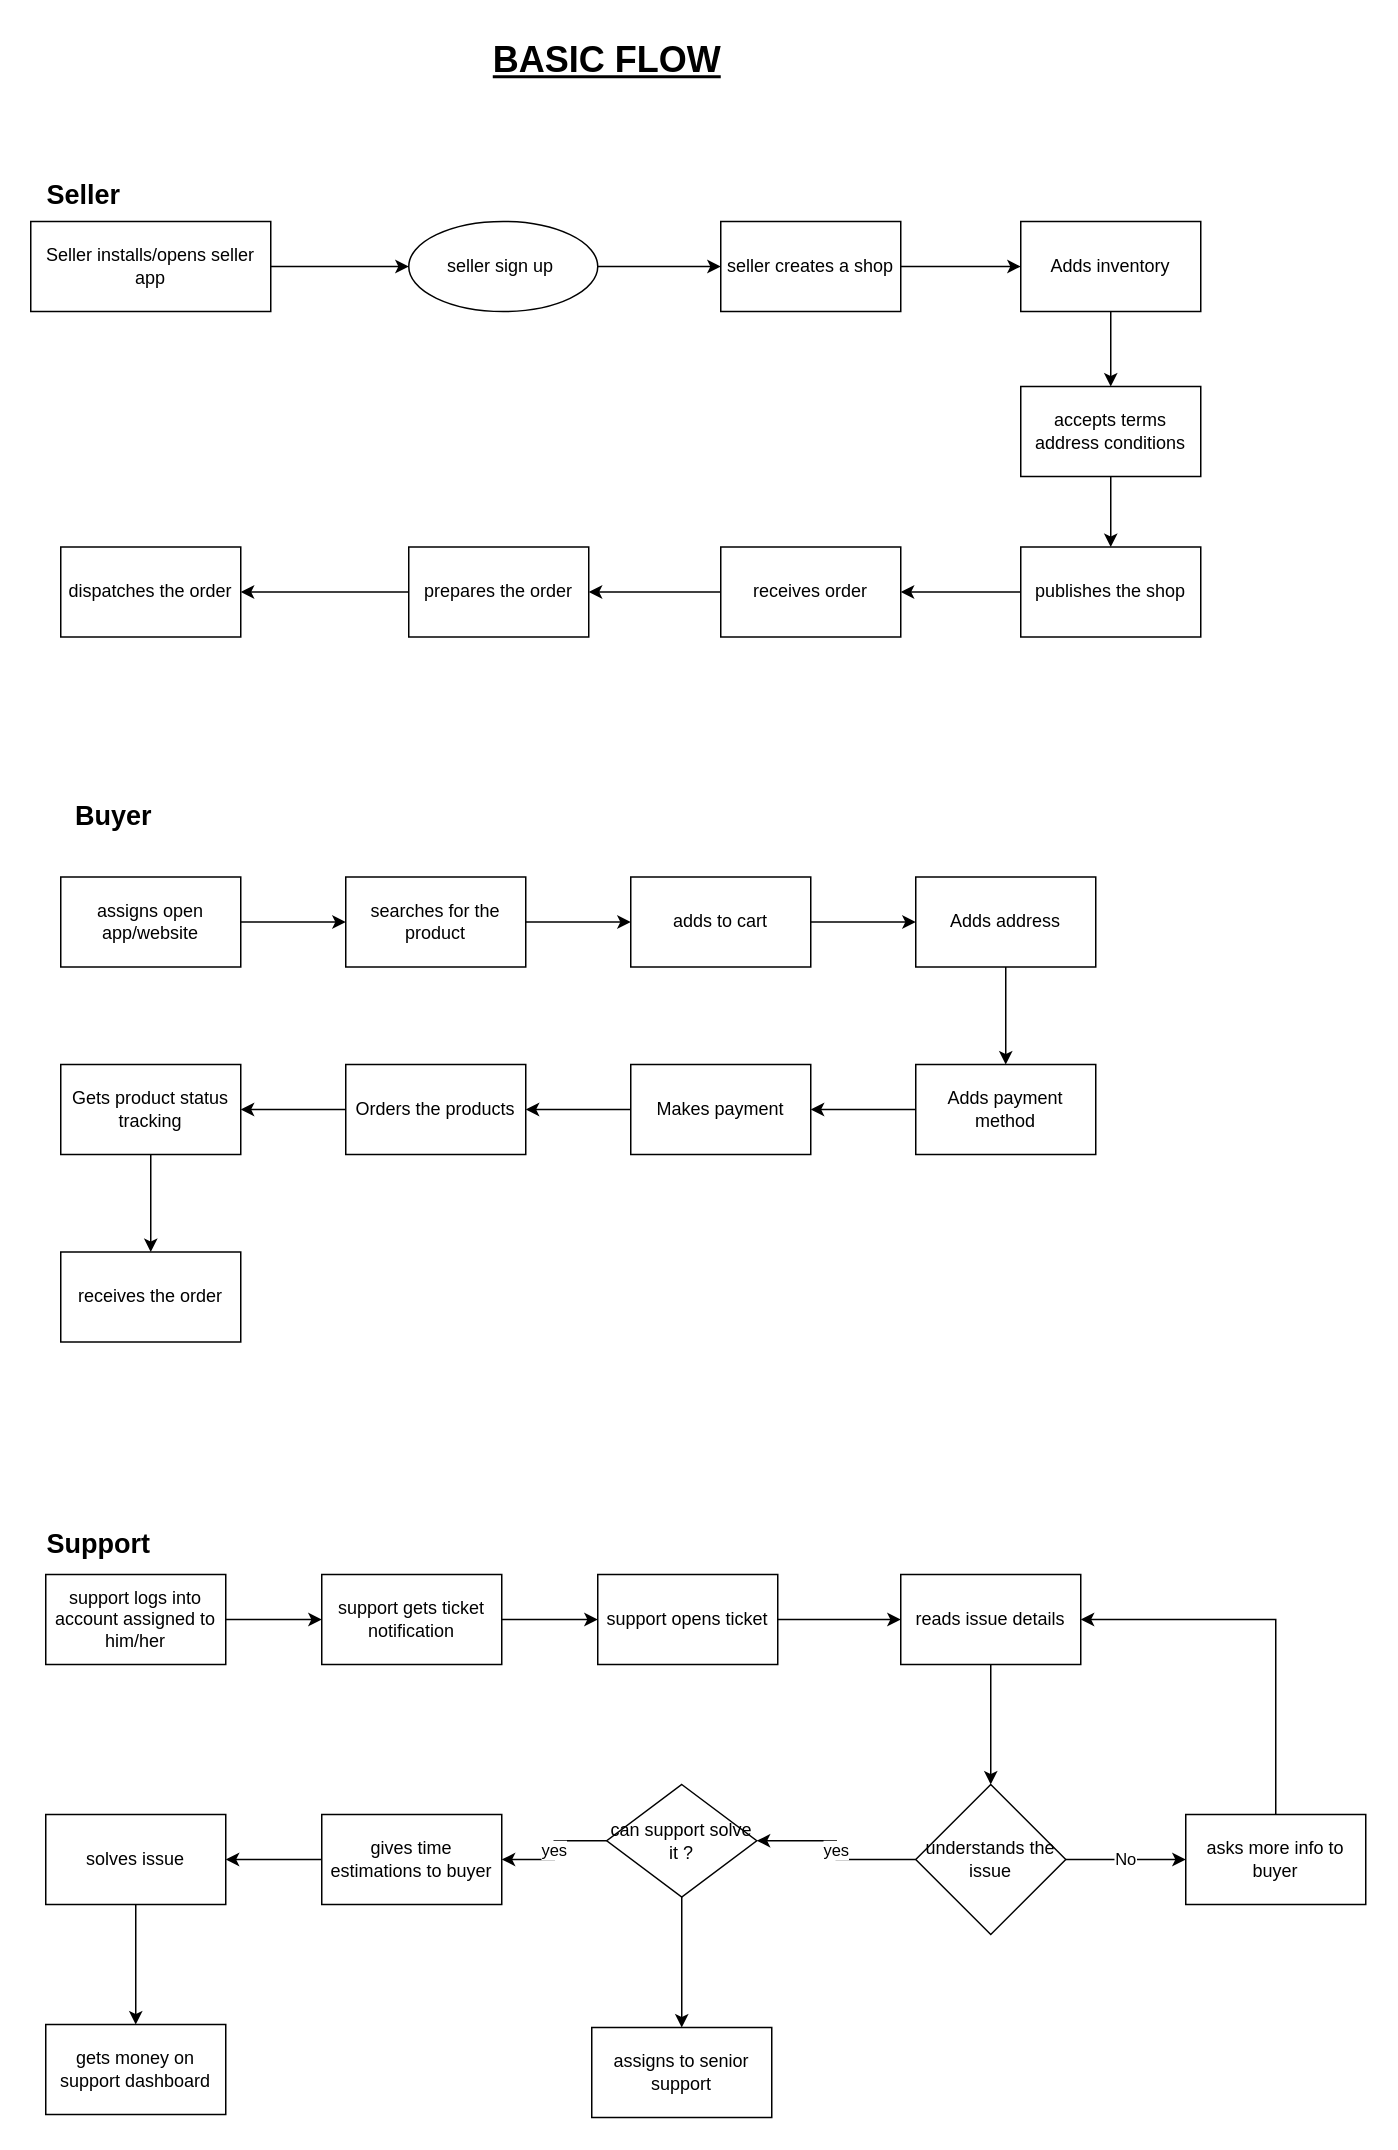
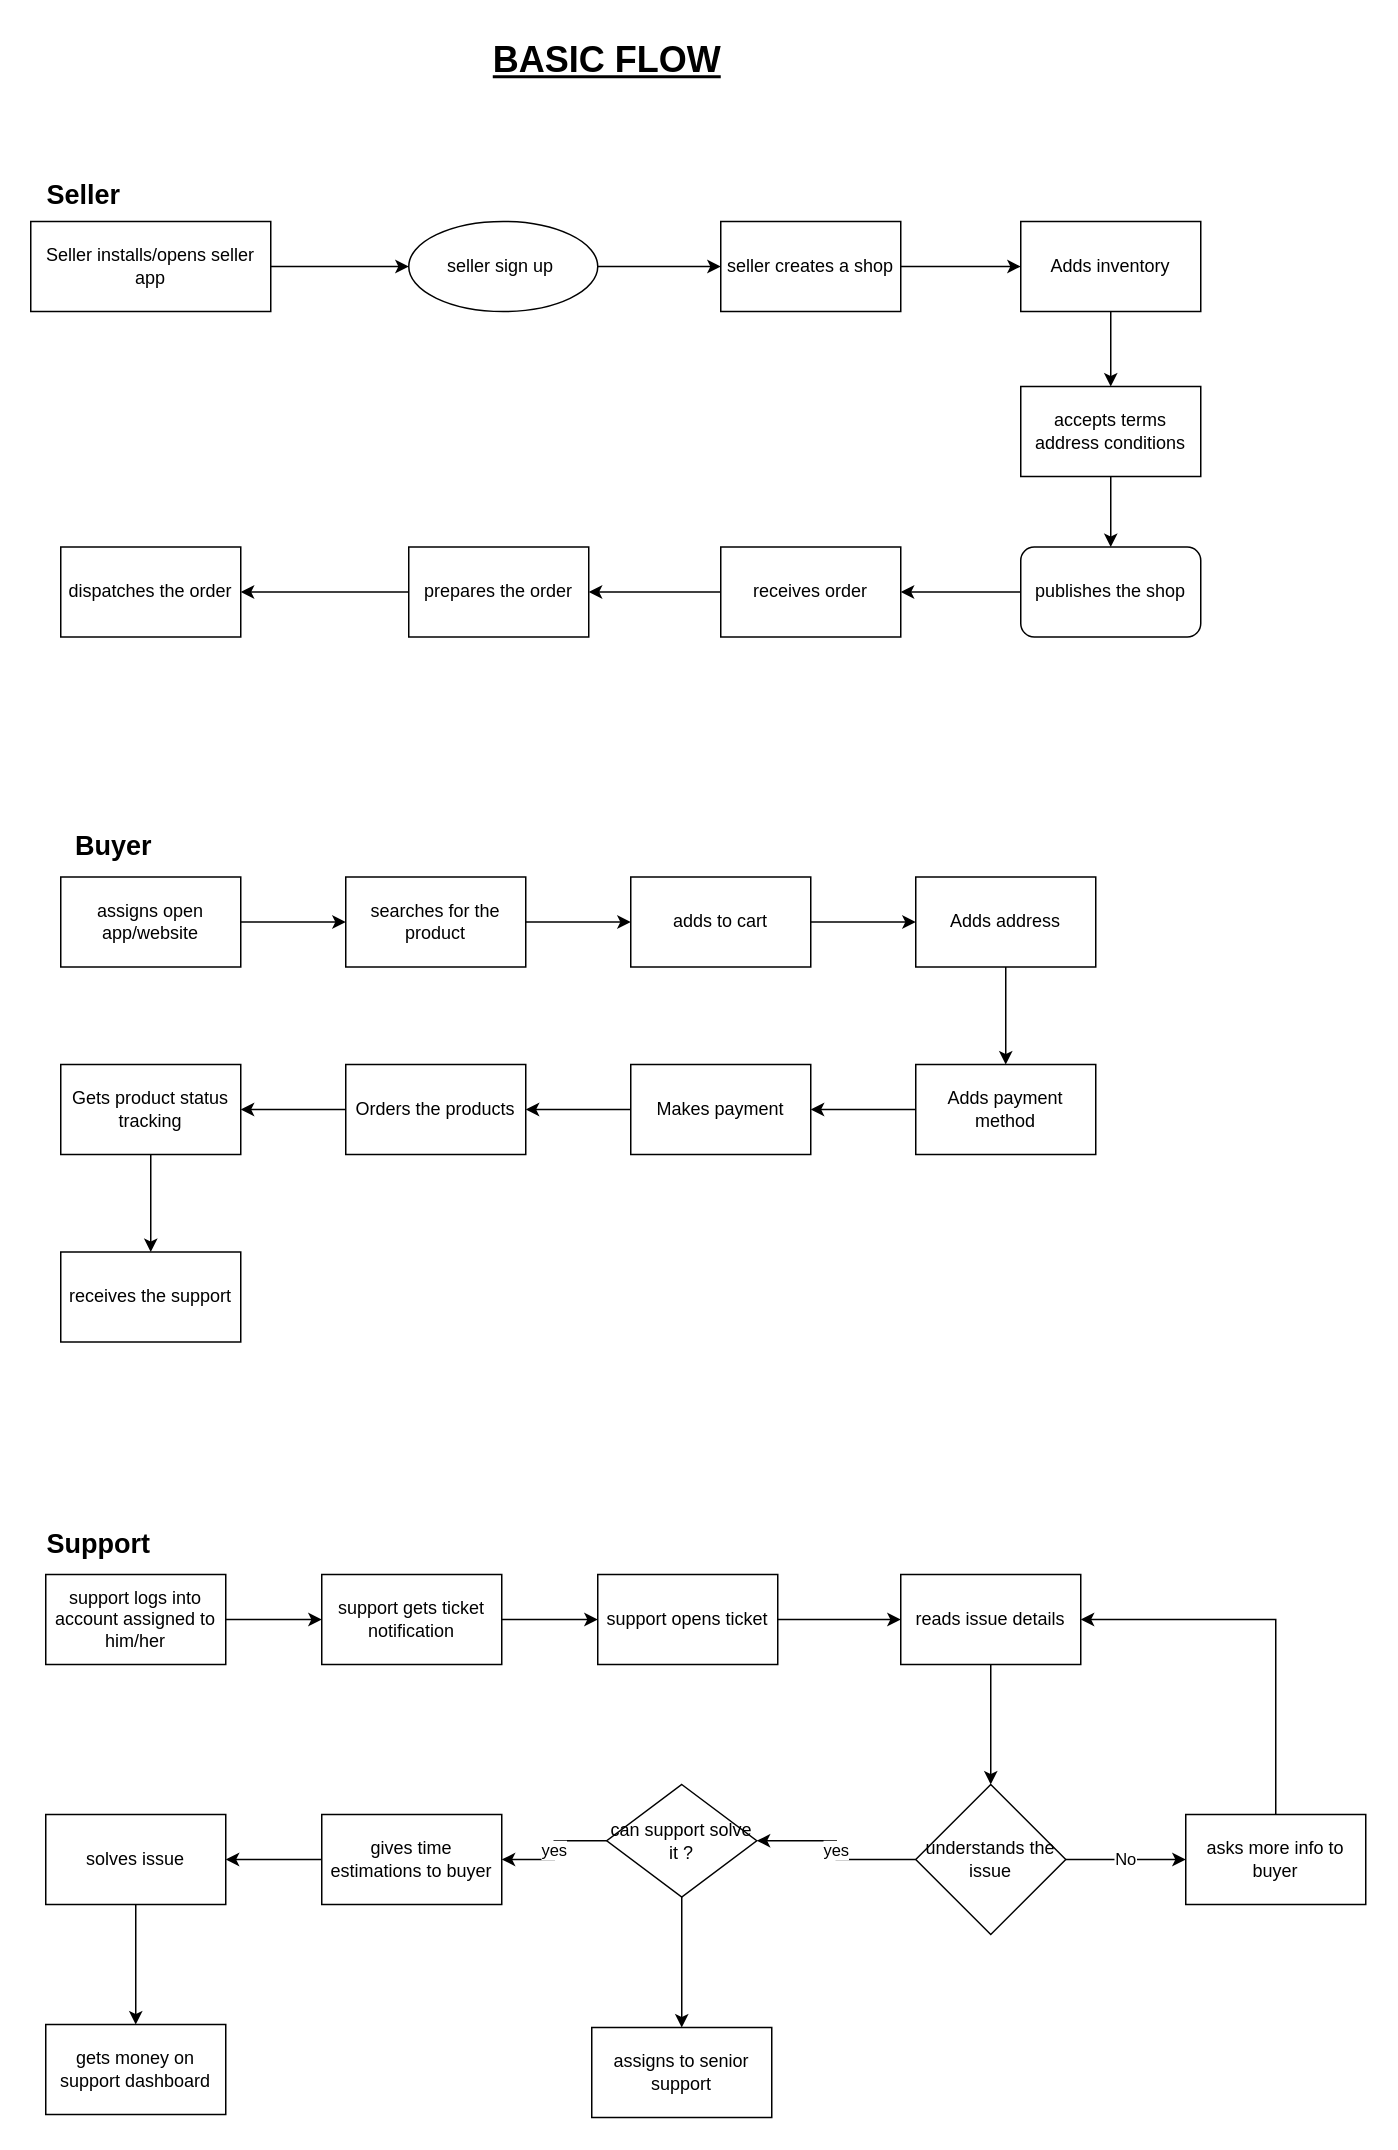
(1111, 592) -> (1111, 592)
(113, 817) -> (113, 847)
(151, 1297) -> (151, 1297)
